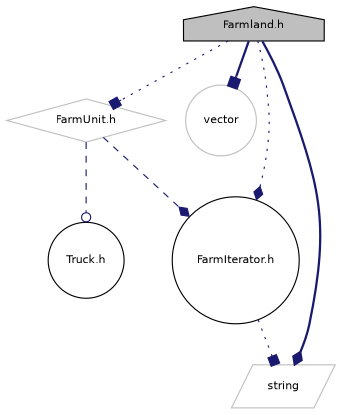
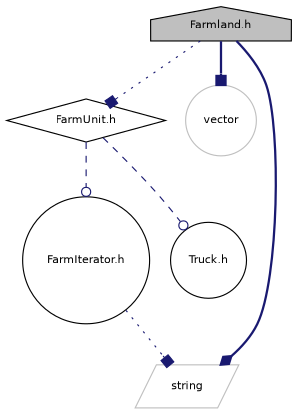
(269, 114) -> none
(86, 120) -> (86, 120)
(141, 172) -> (86, 165)
